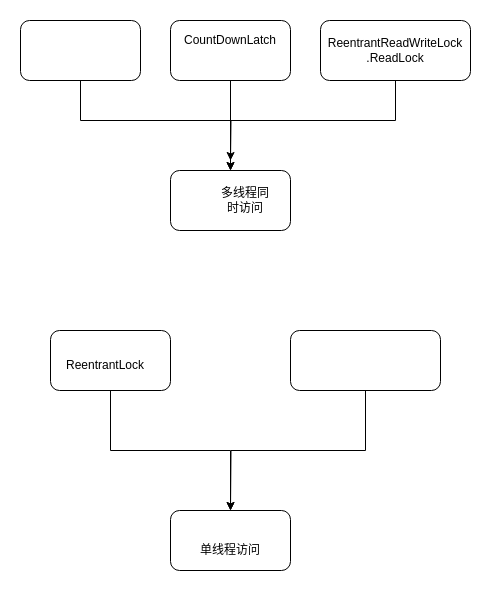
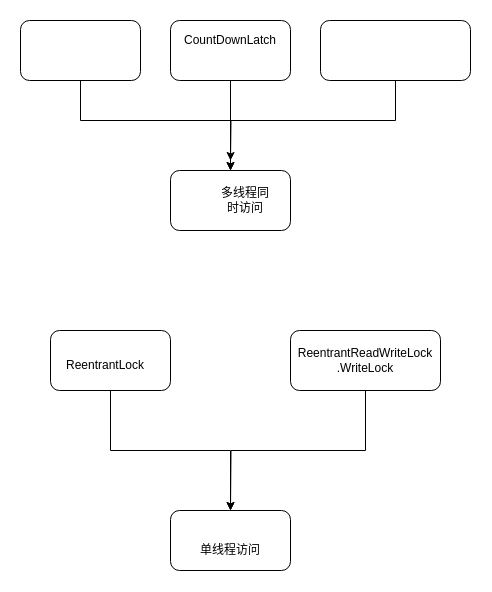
(396, 51) -> none
none -> (366, 361)
